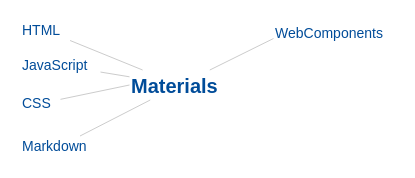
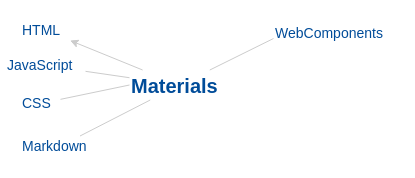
(75, 42) -> (77, 43)
(61, 66) -> (46, 66)
